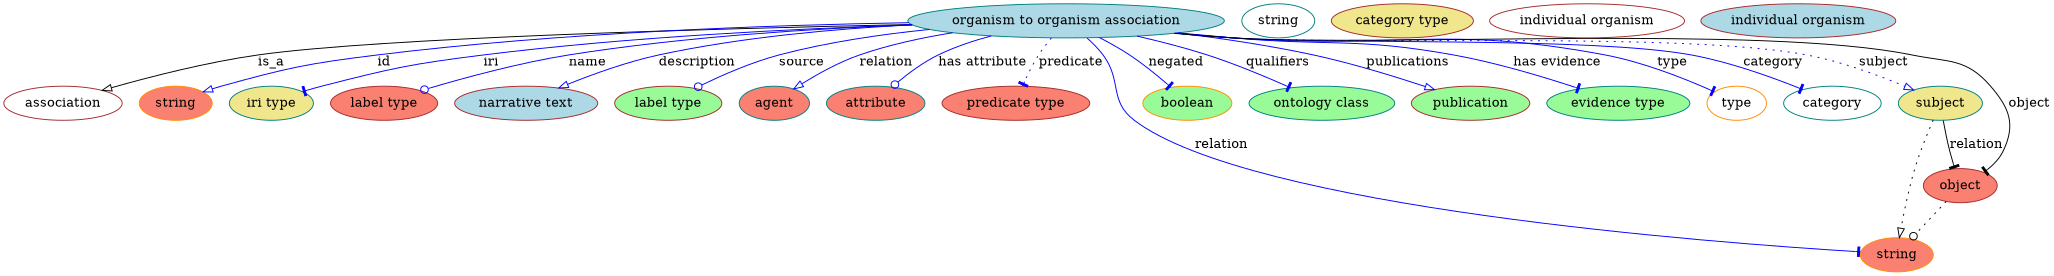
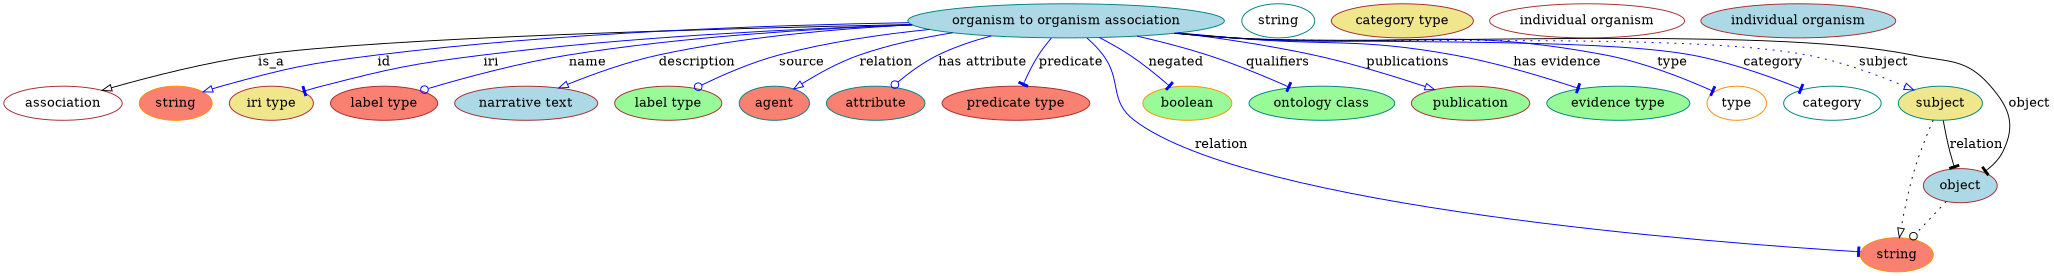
(1036, 59) -> (1036, 59)
(271, 103) -> (271, 103)
(1960, 186) -> (1960, 186)
